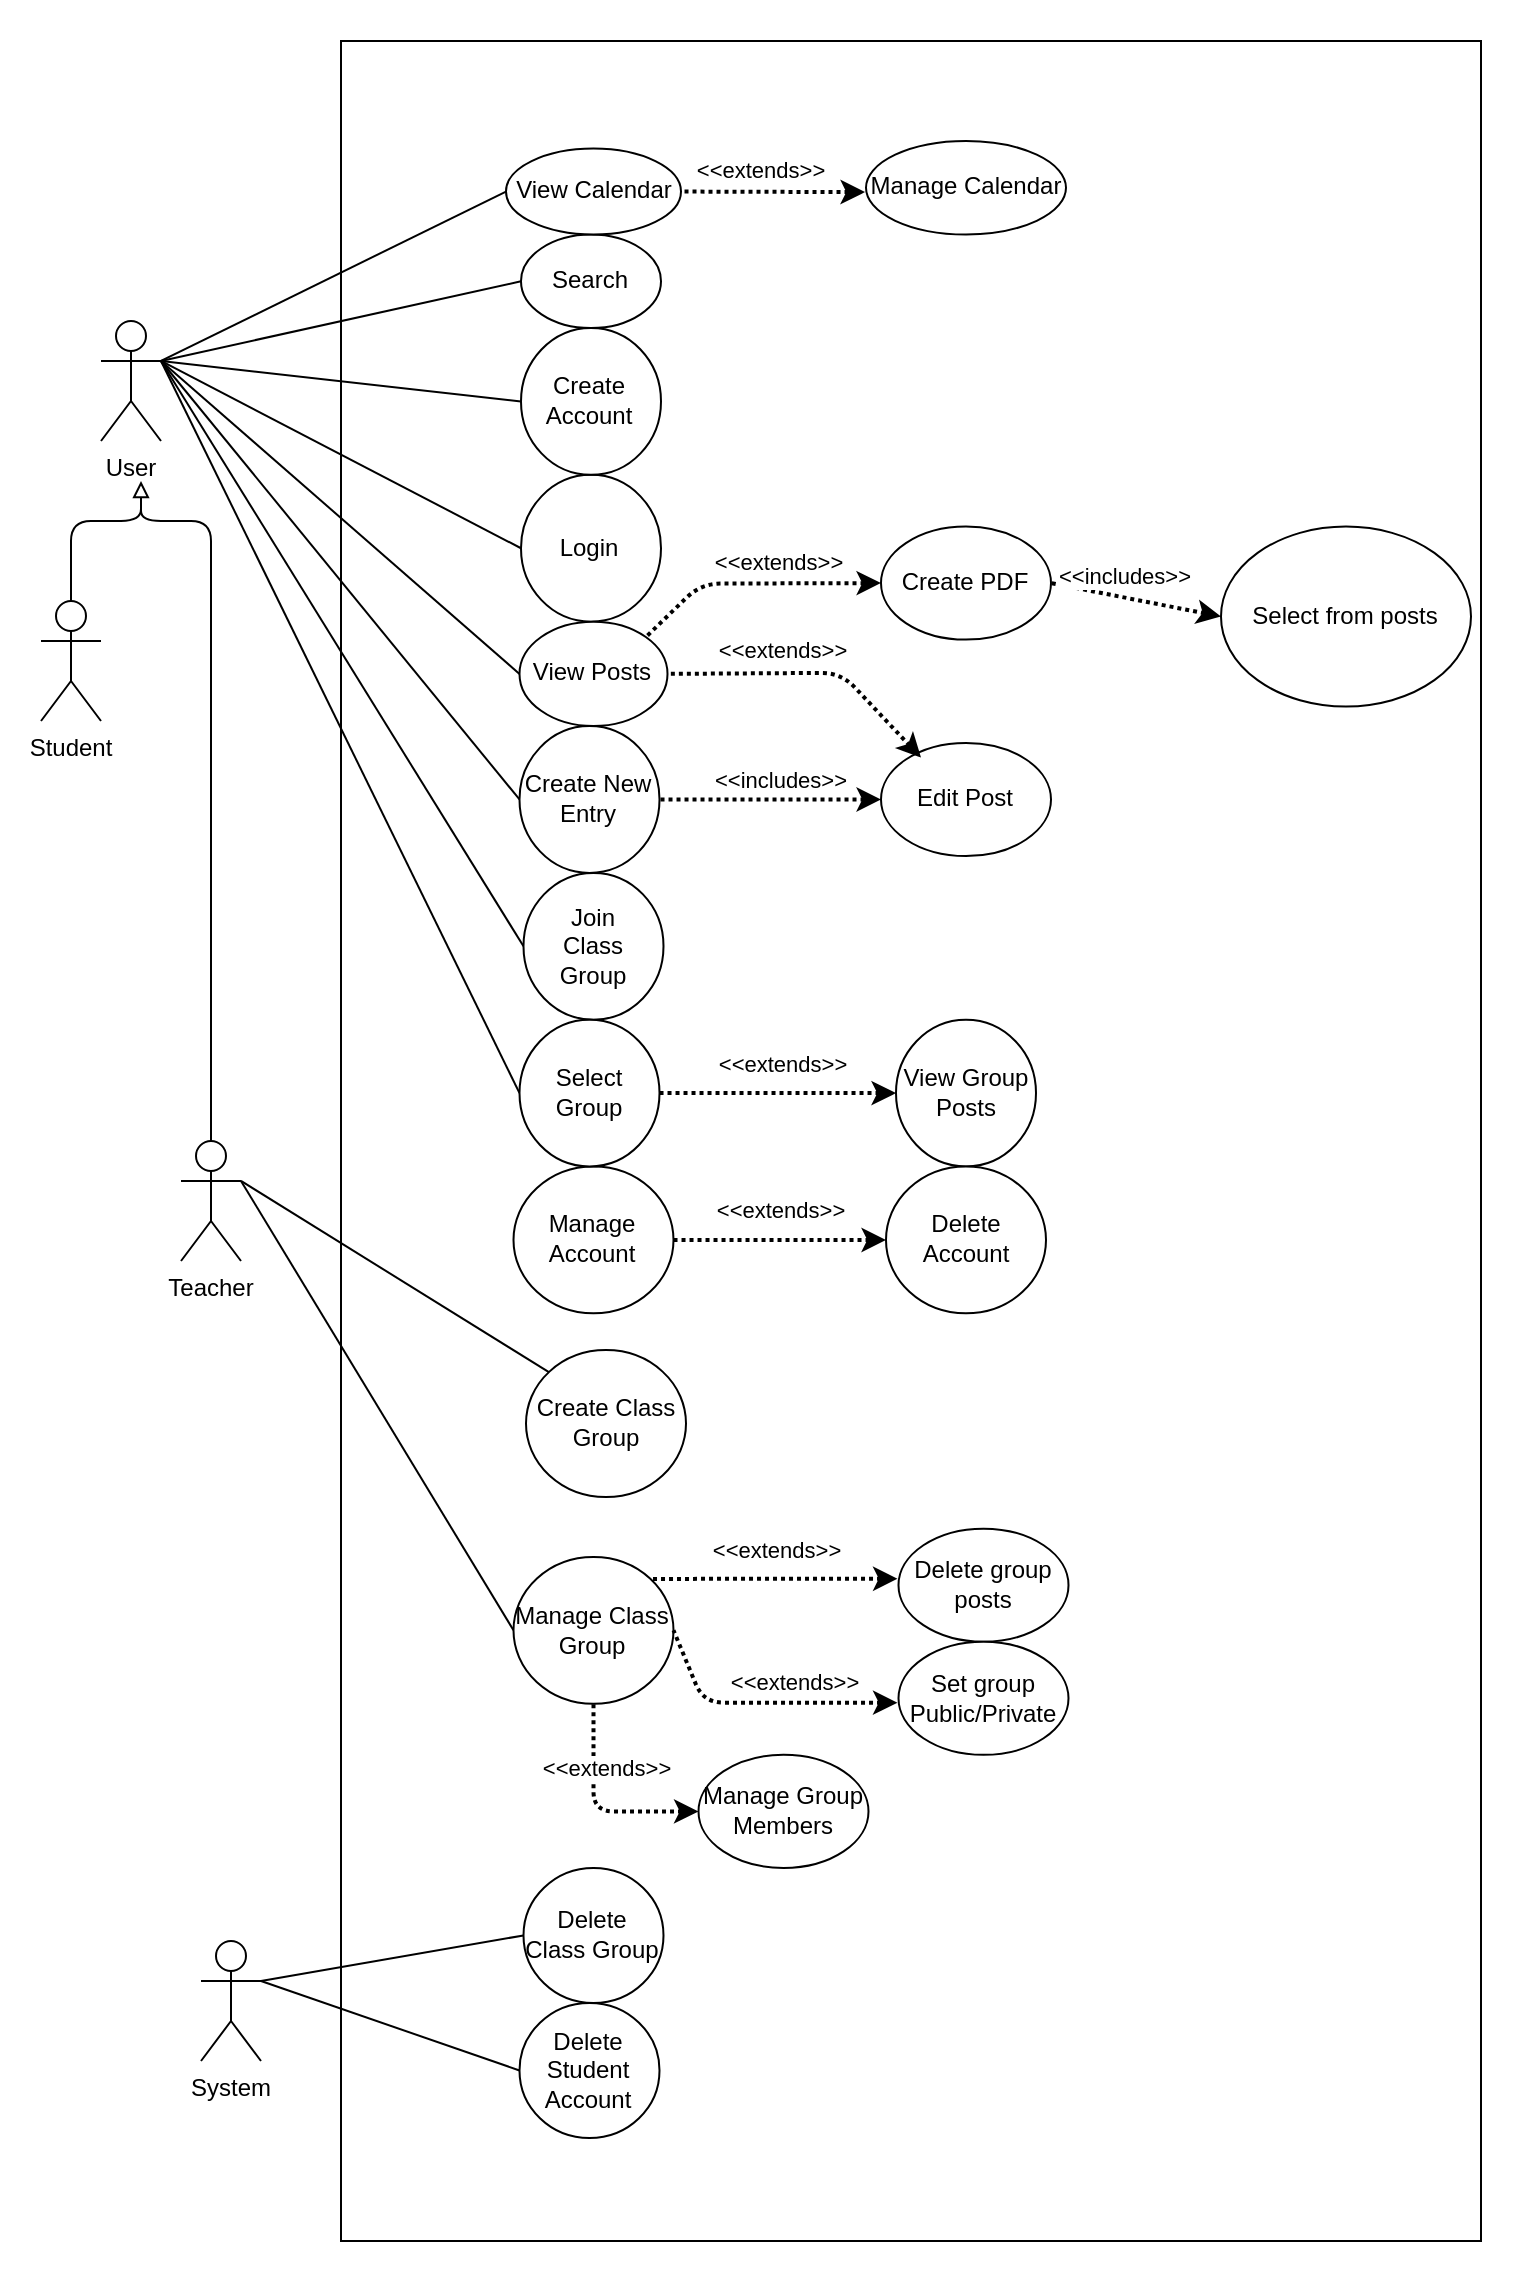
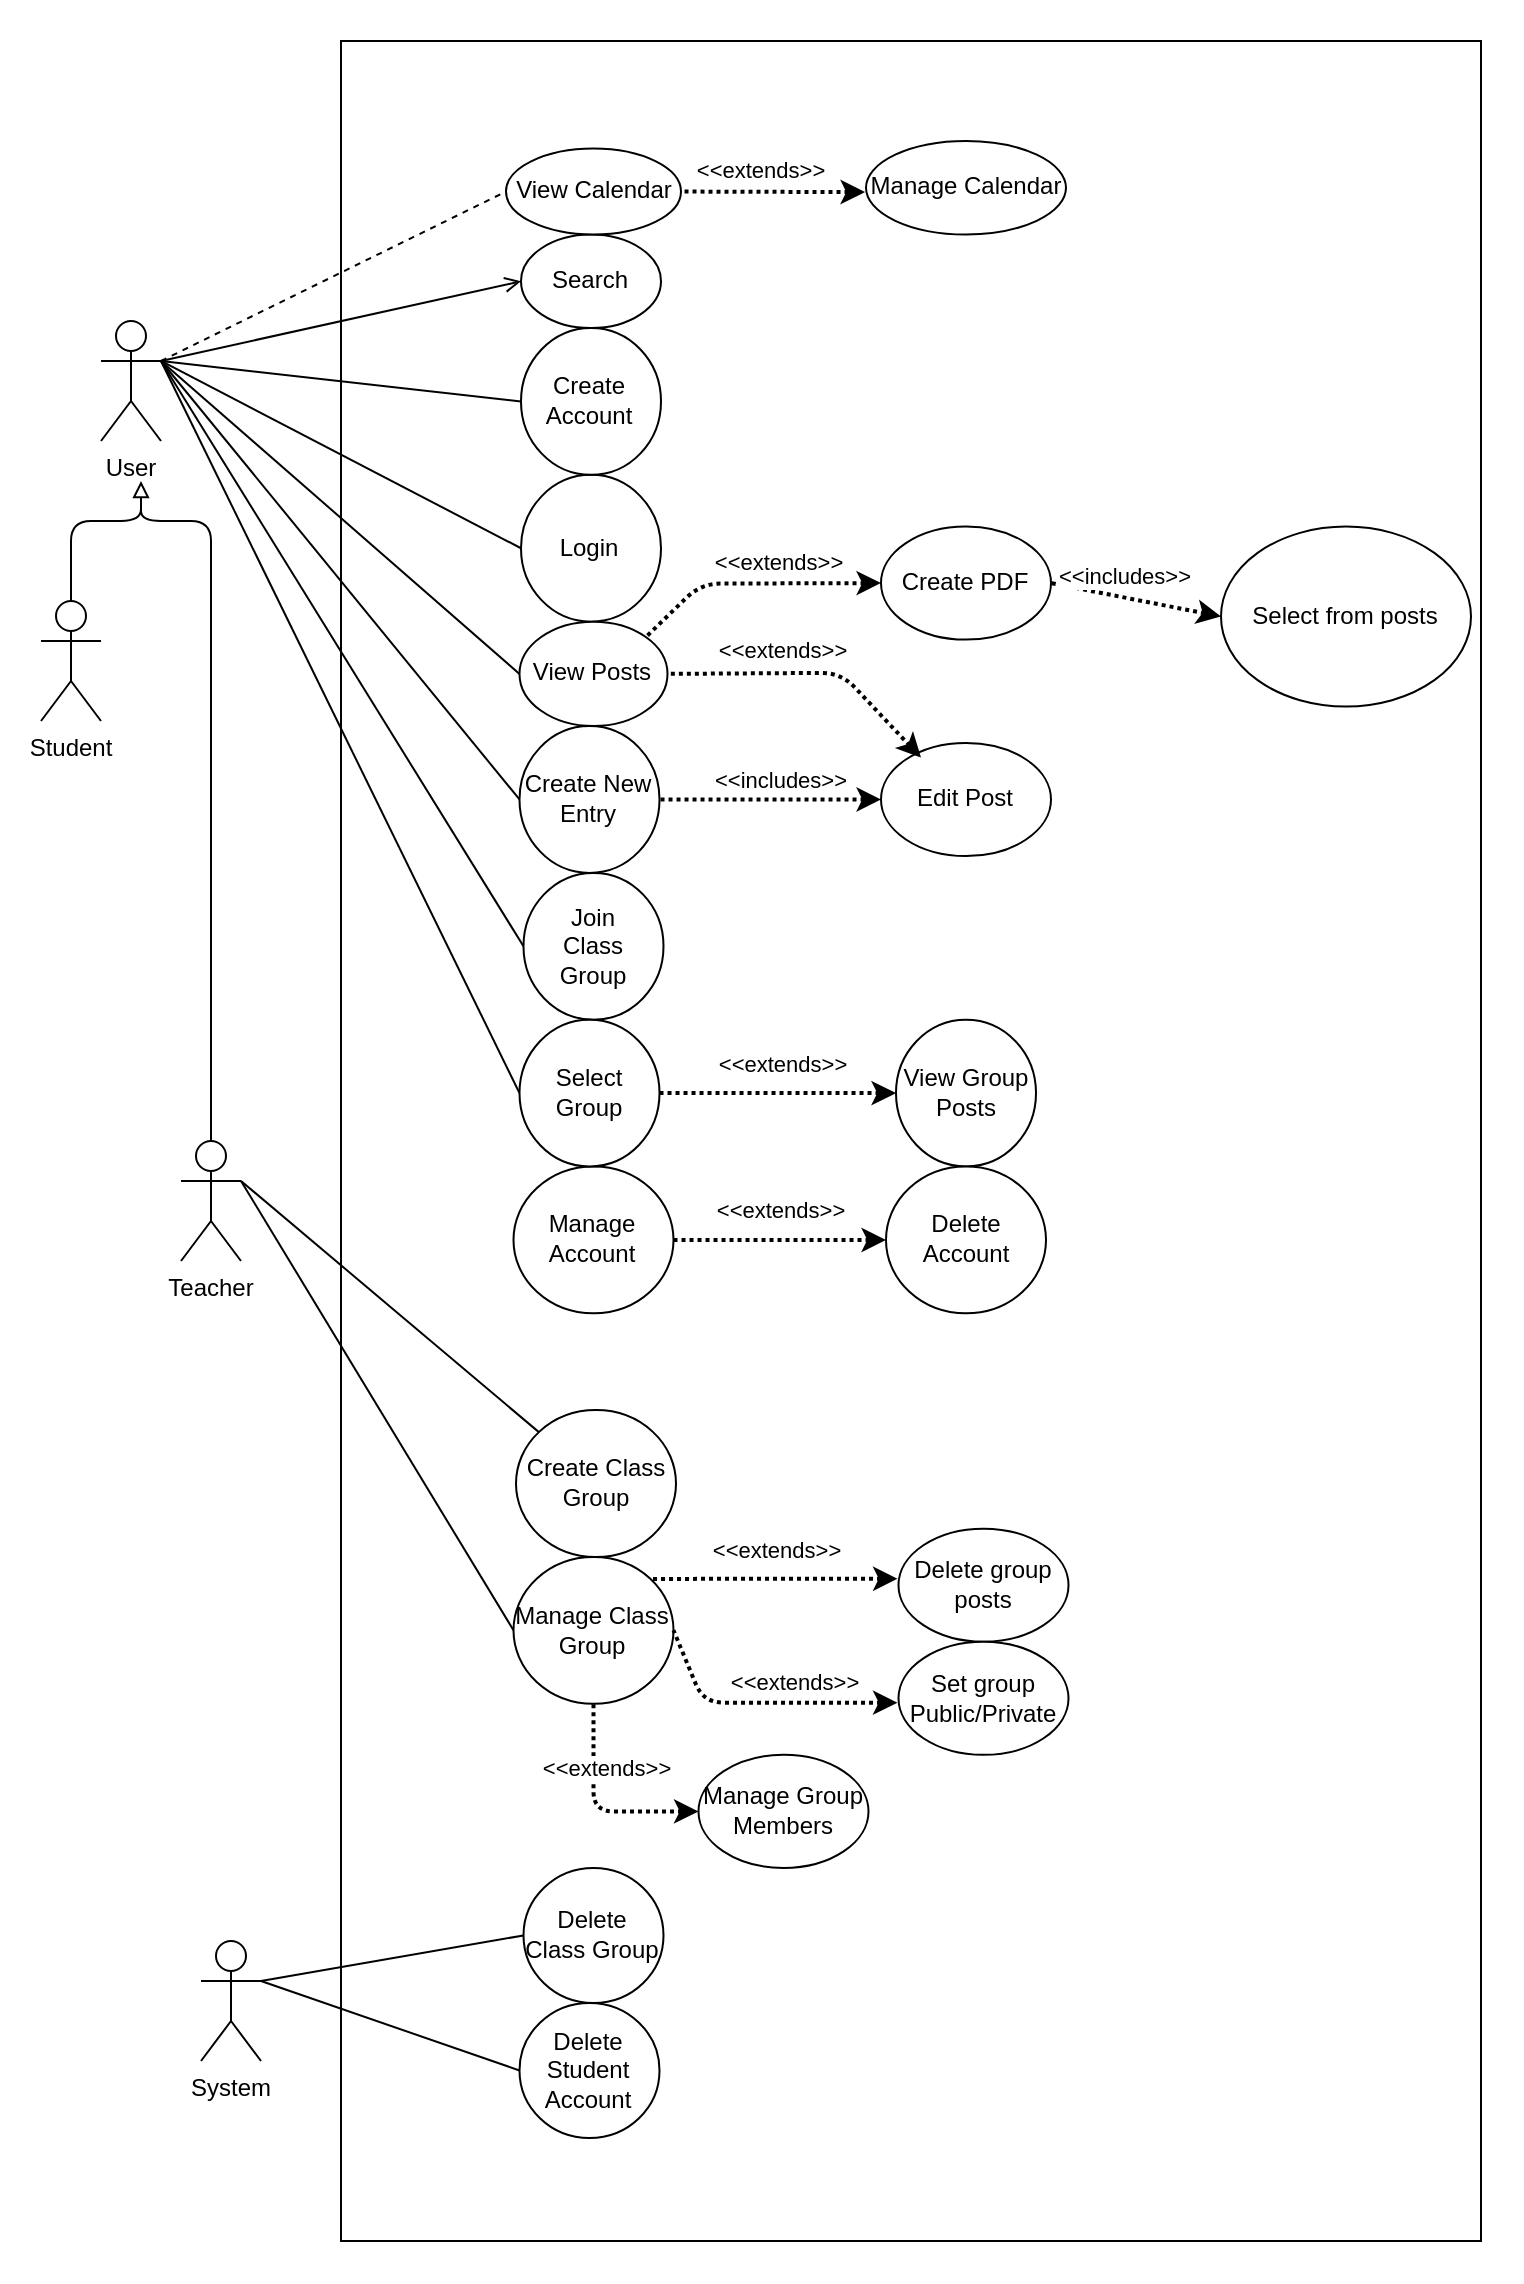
(339, 274) -> (339, 274)
(514, 283) -> (513, 283)
(606, 1424) -> (596, 1484)
